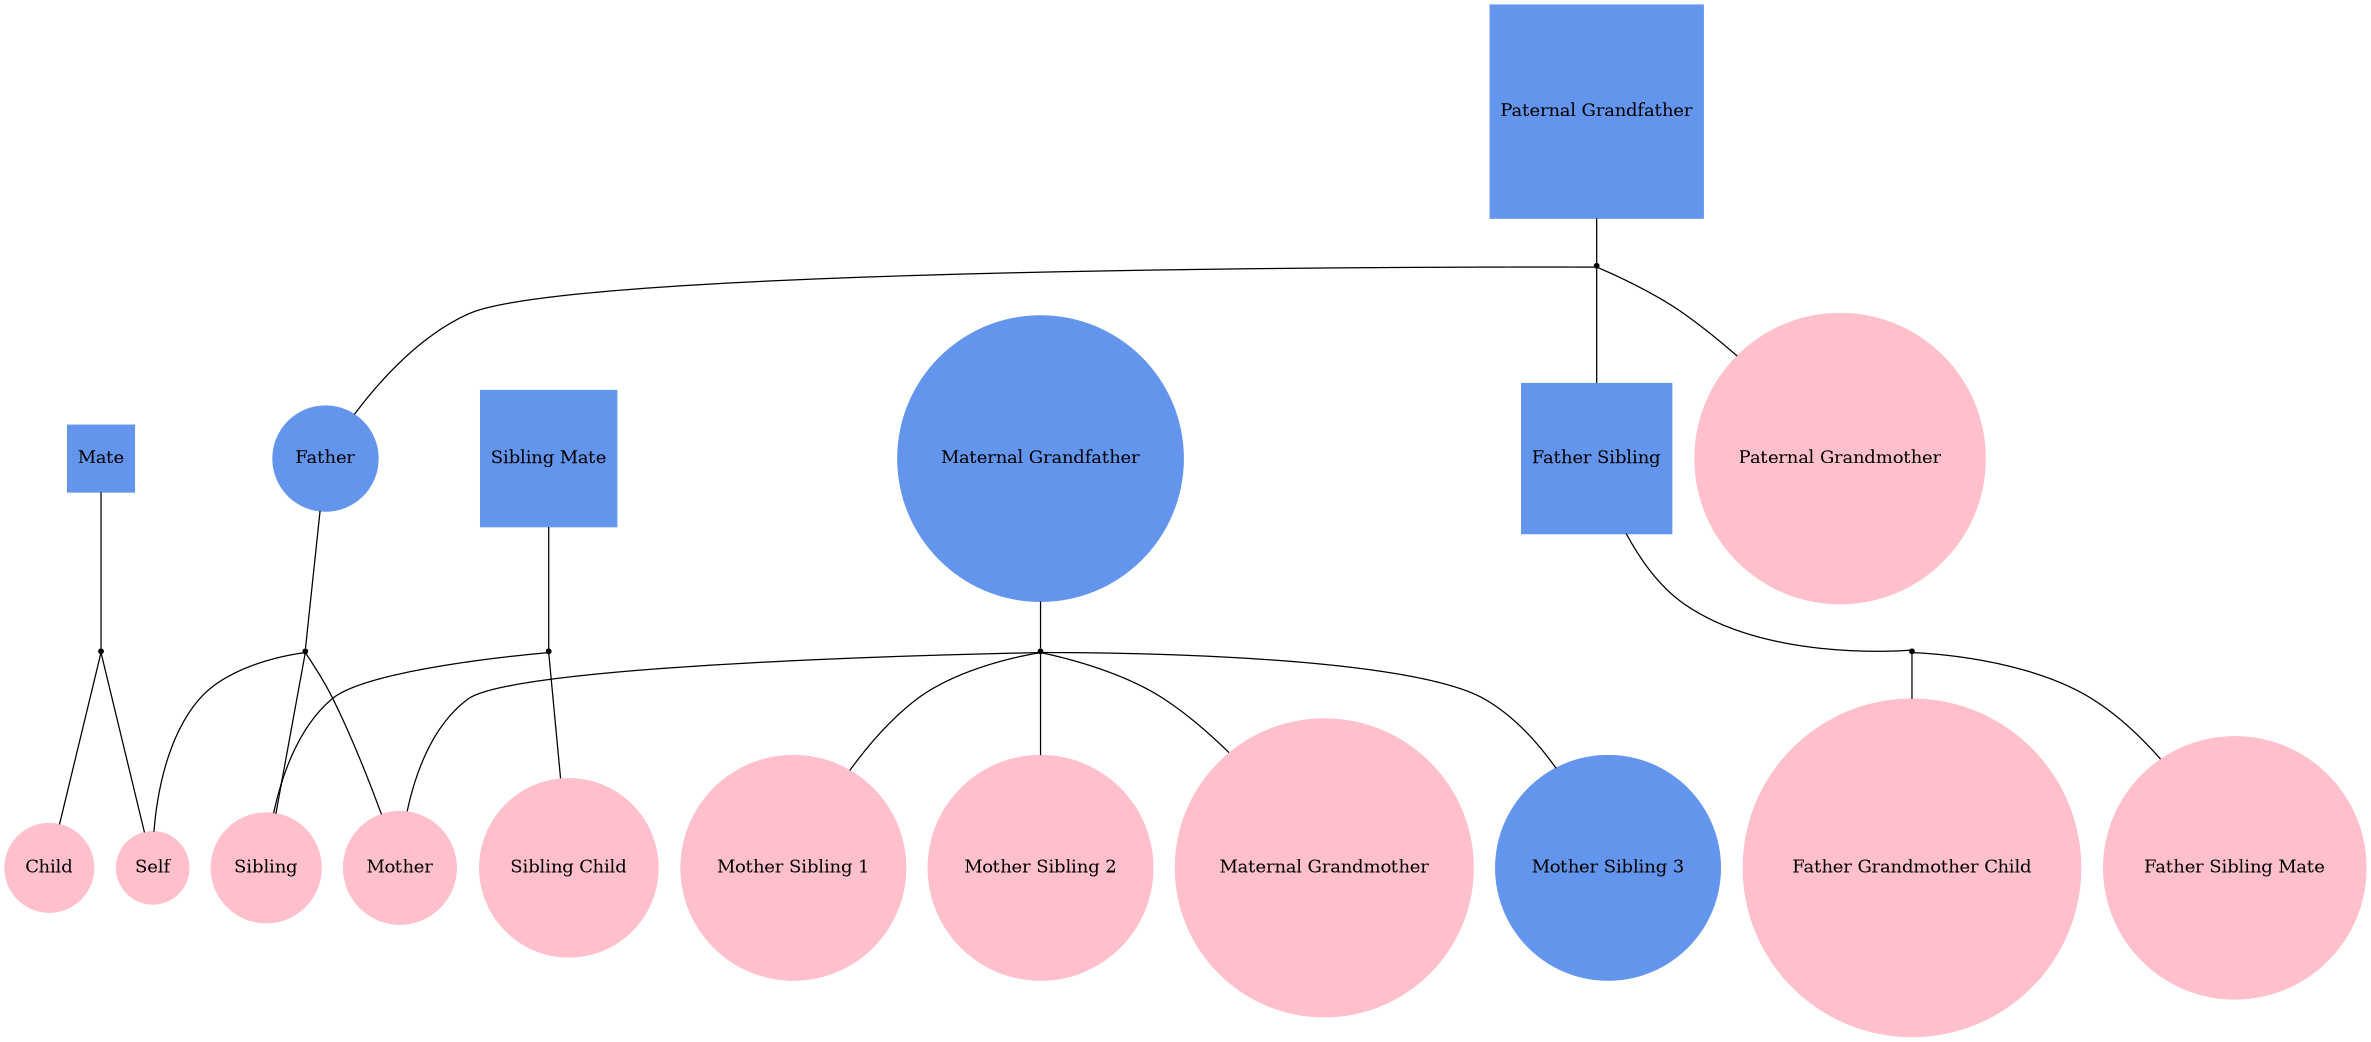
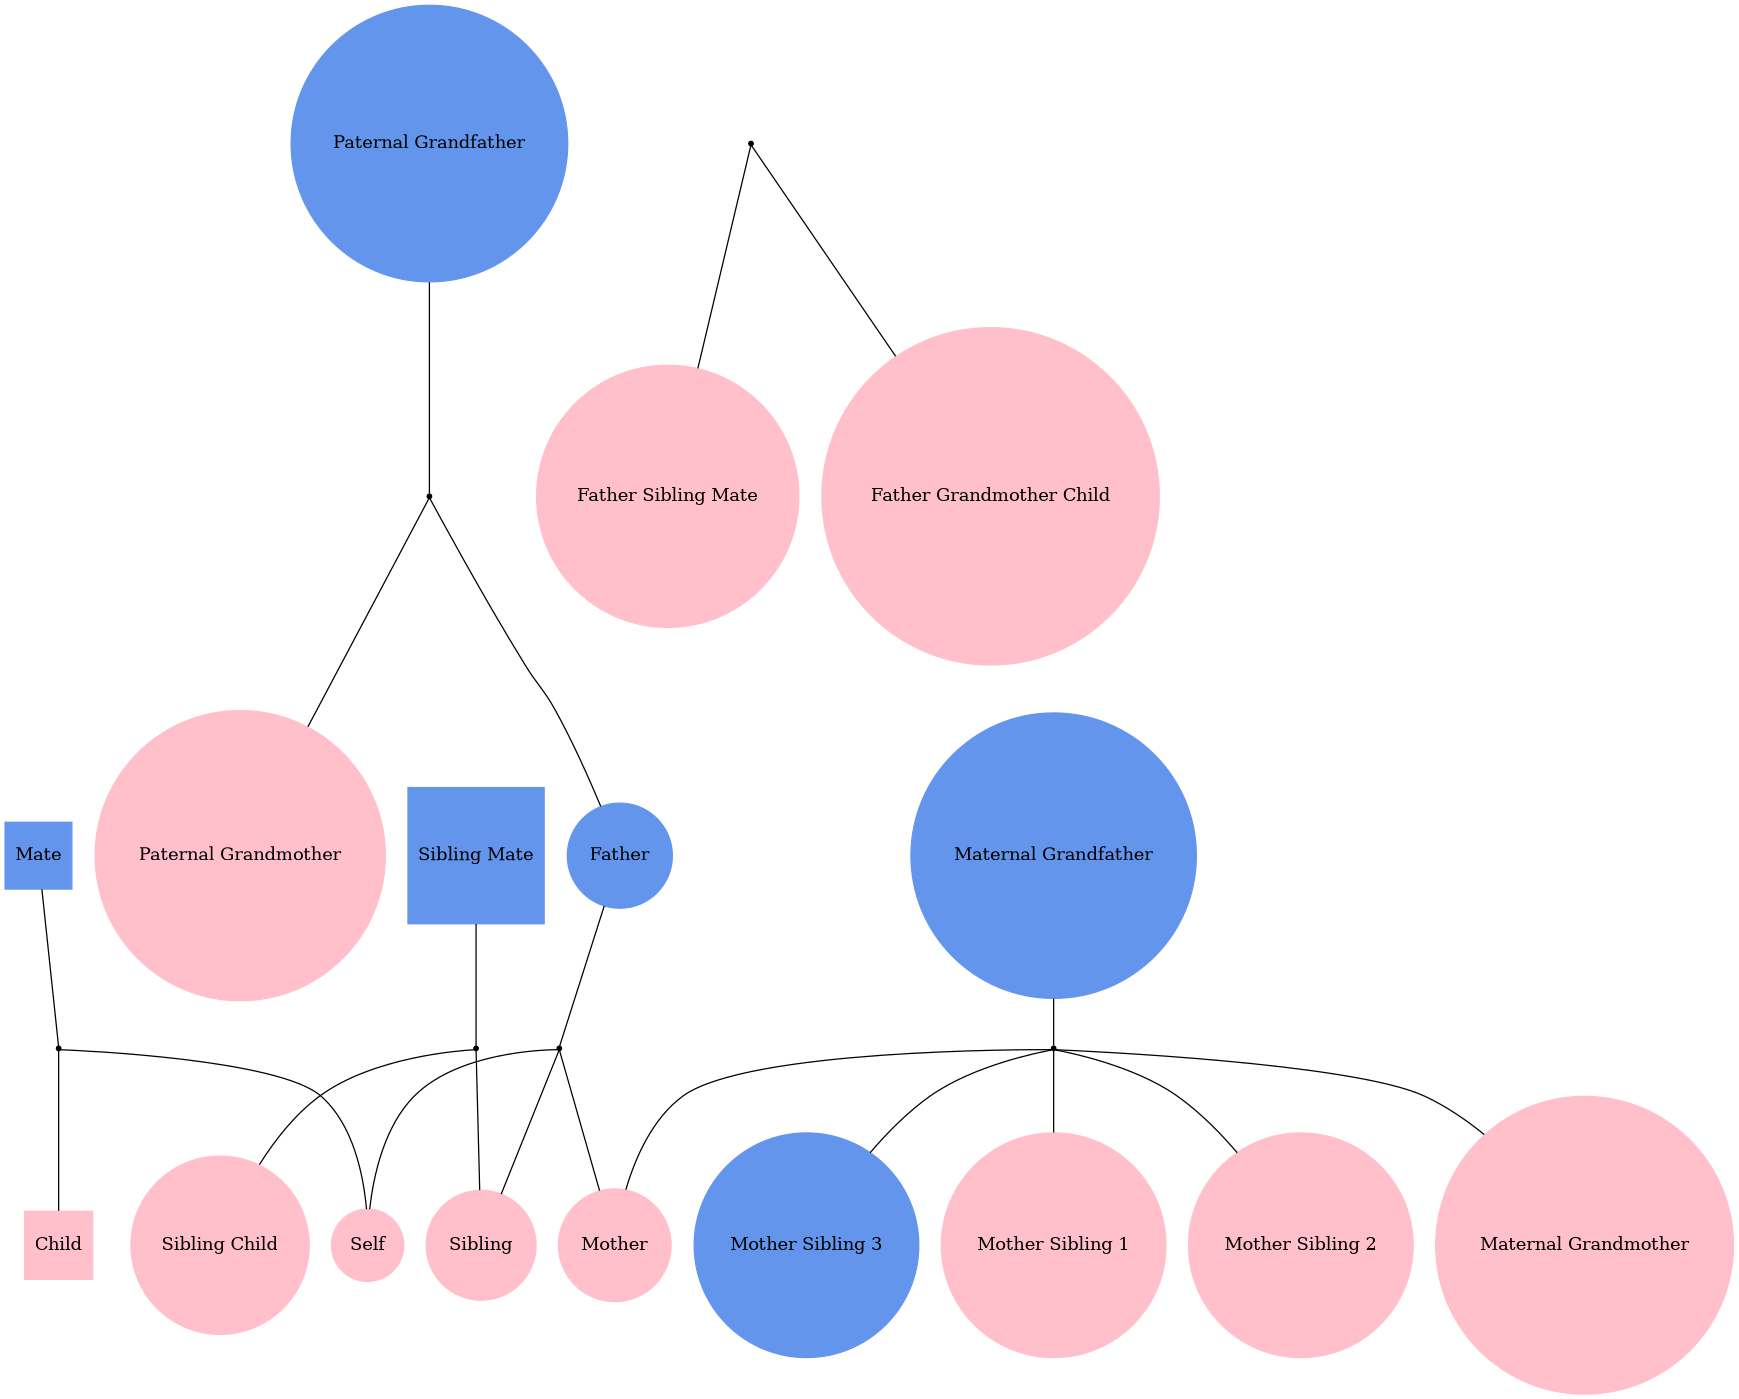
(1597, 112) -> (429, 144)
(1597, 459) -> none
(49, 868) -> (59, 1245)
